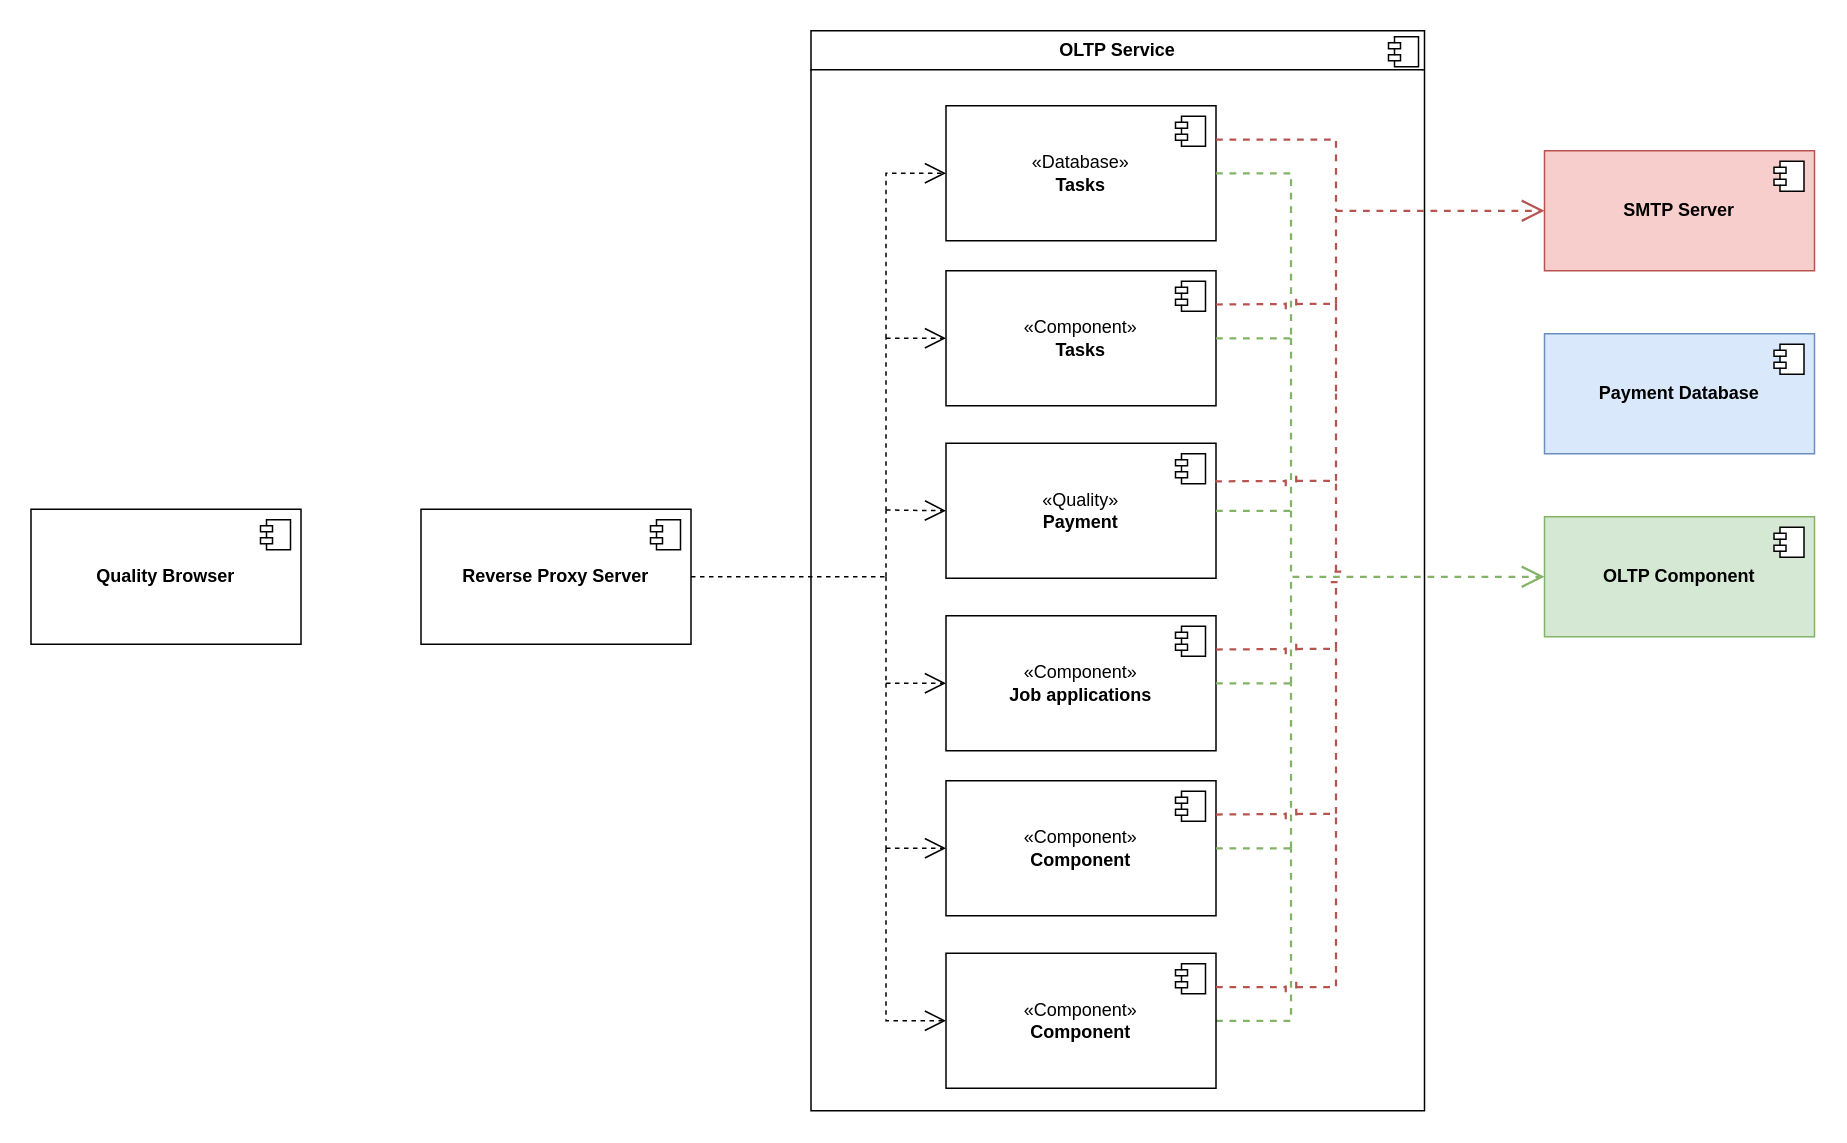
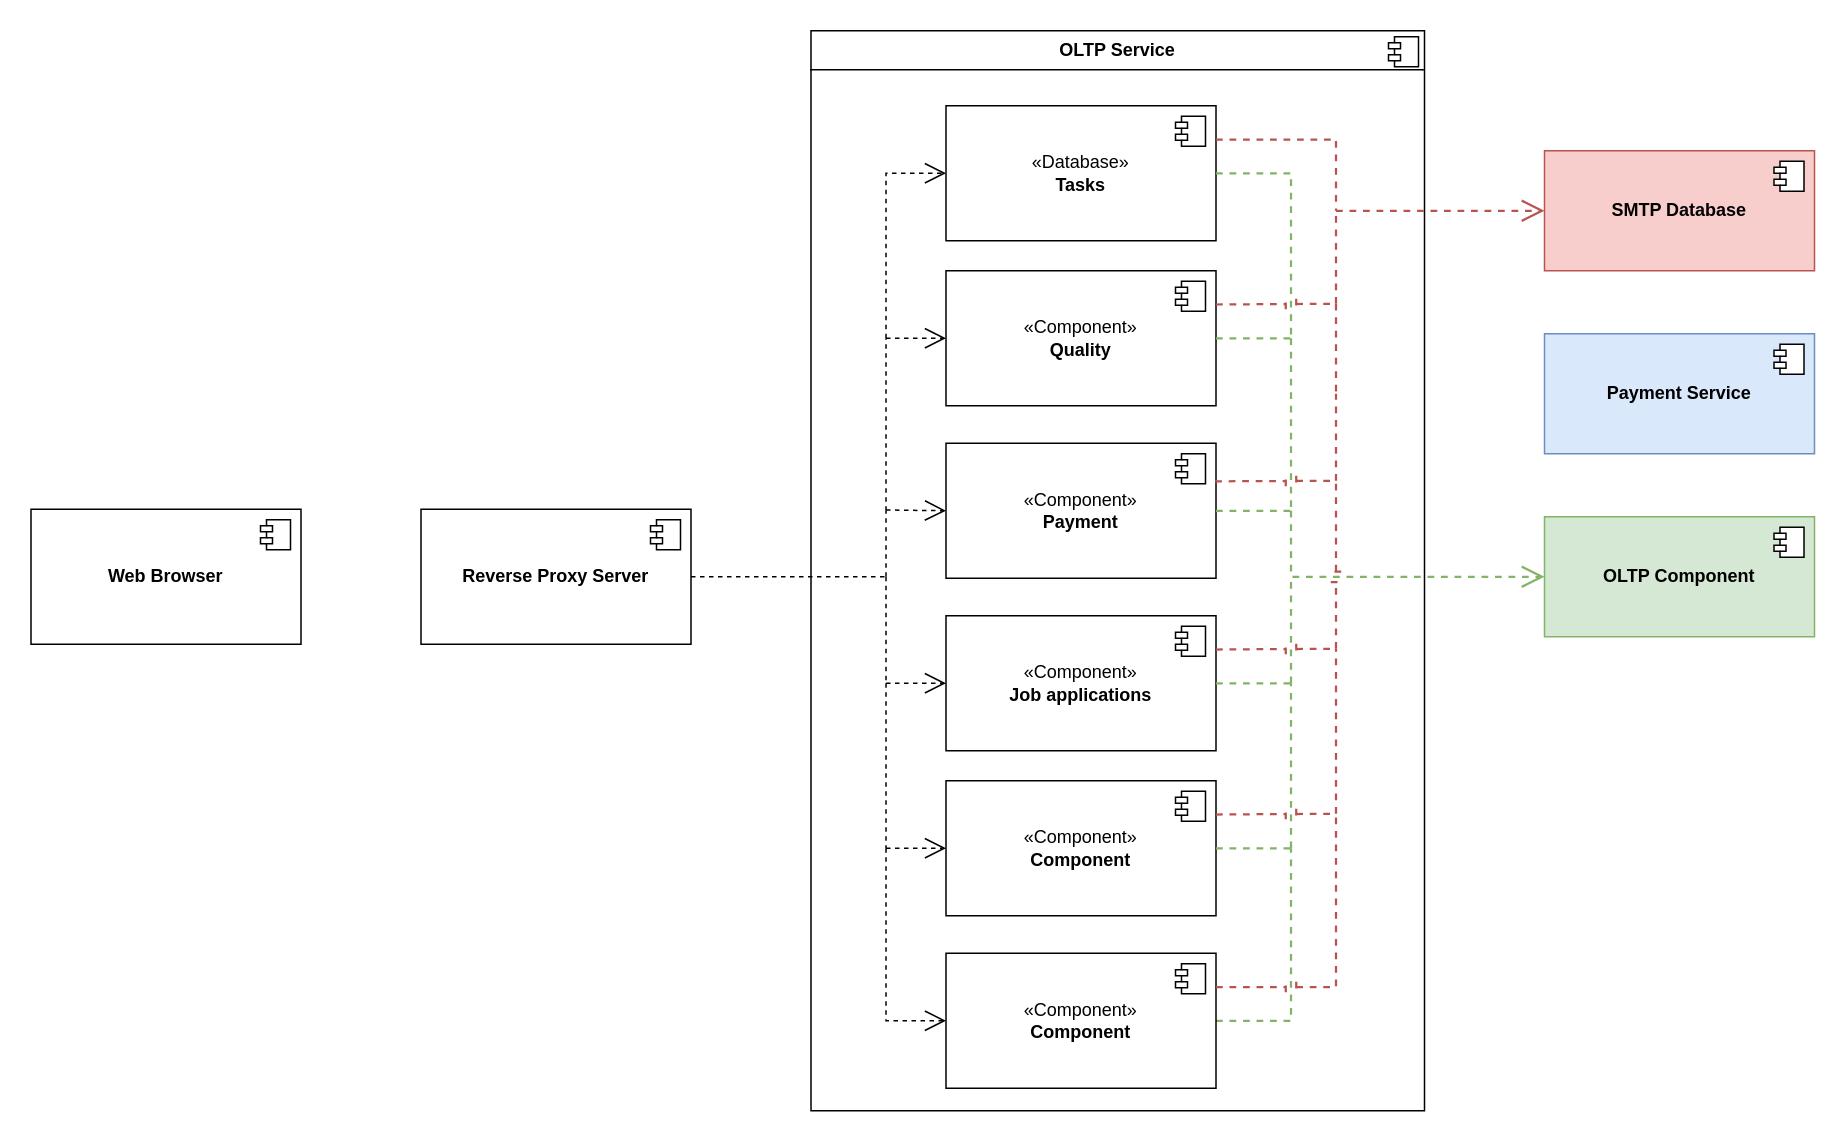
(1679, 211) -> (1679, 211)
(1081, 338) -> (1081, 338)
(1679, 394) -> (1679, 394)
(1081, 511) -> (1081, 511)
(166, 577) -> (166, 577)
